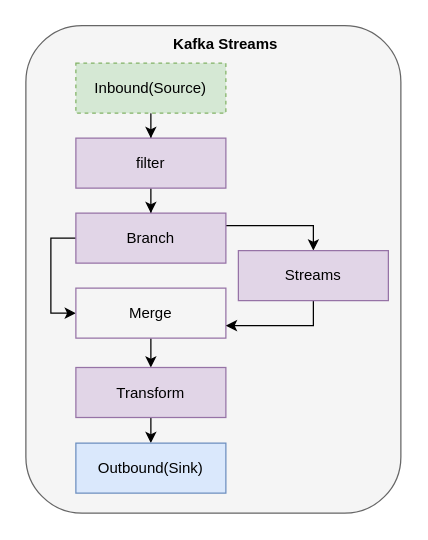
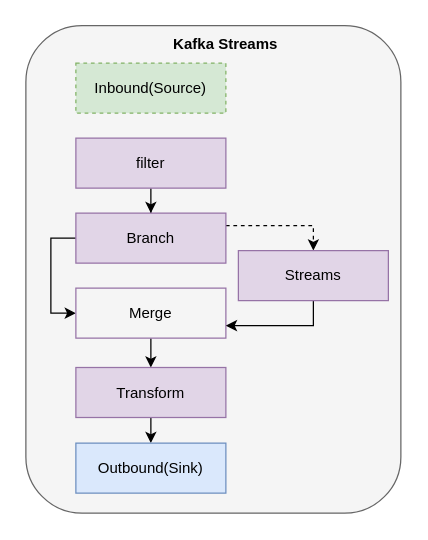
(151, 130) -> none
(279, 226) -> (279, 226)
